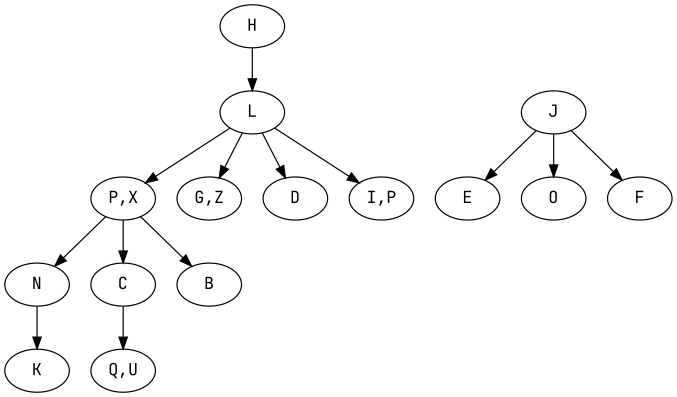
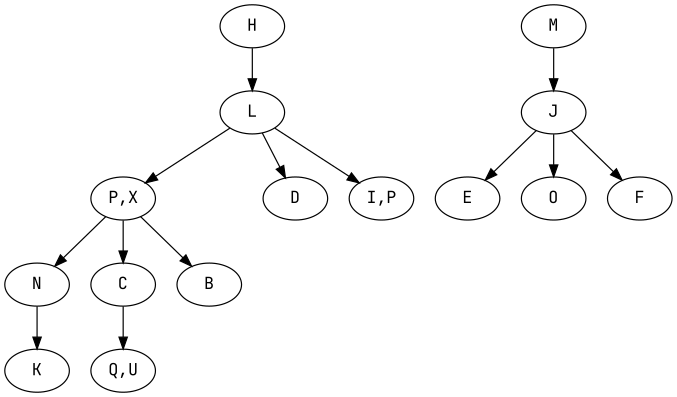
none -> (554, 26)
(209, 199) -> none
